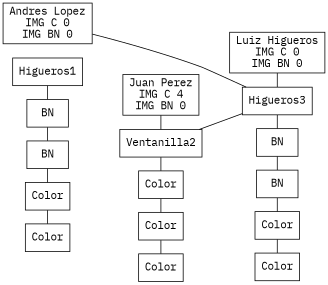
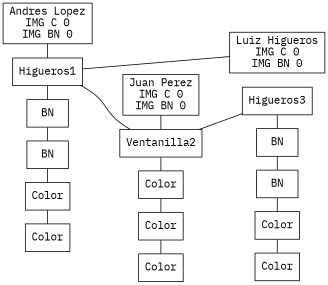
(171, 57) -> (48, 51)
(277, 80) -> (156, 63)
(161, 95) -> (161, 95)
none -> (106, 107)
